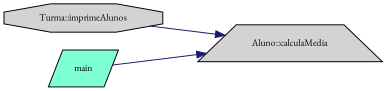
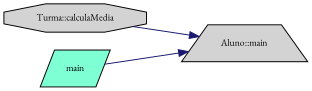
(83, 18) -> (75, 18)
(290, 43) -> (245, 43)
